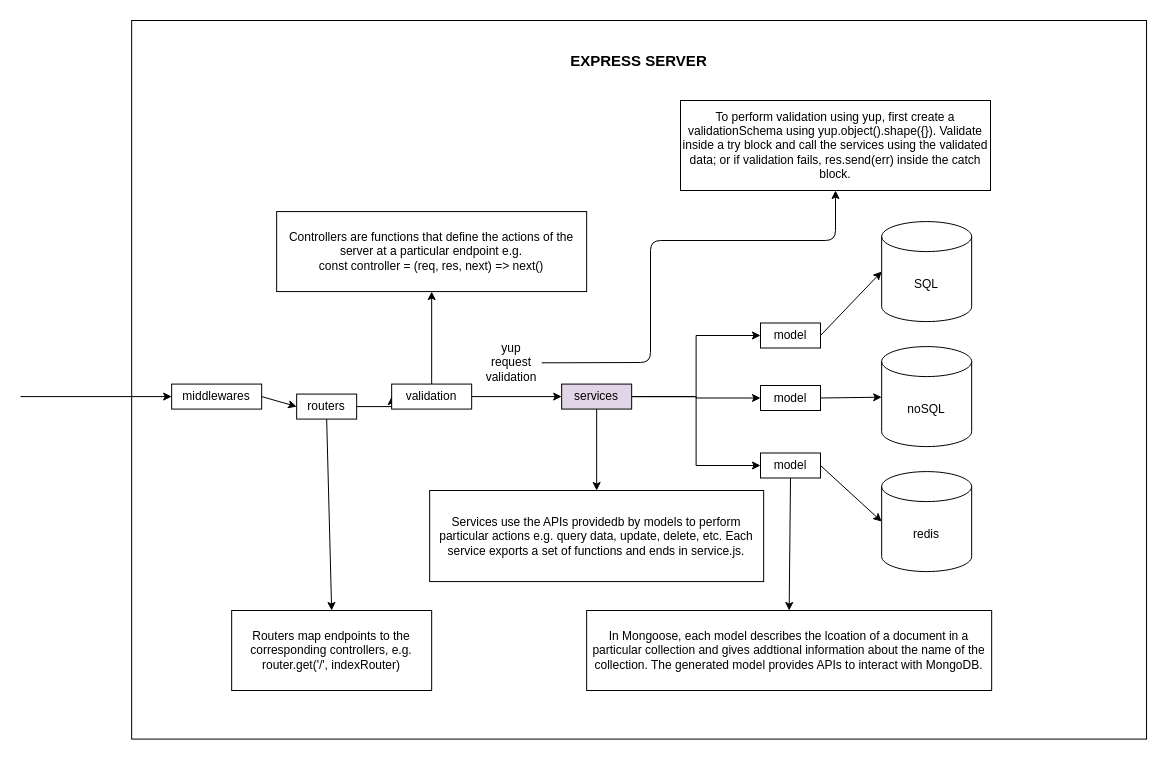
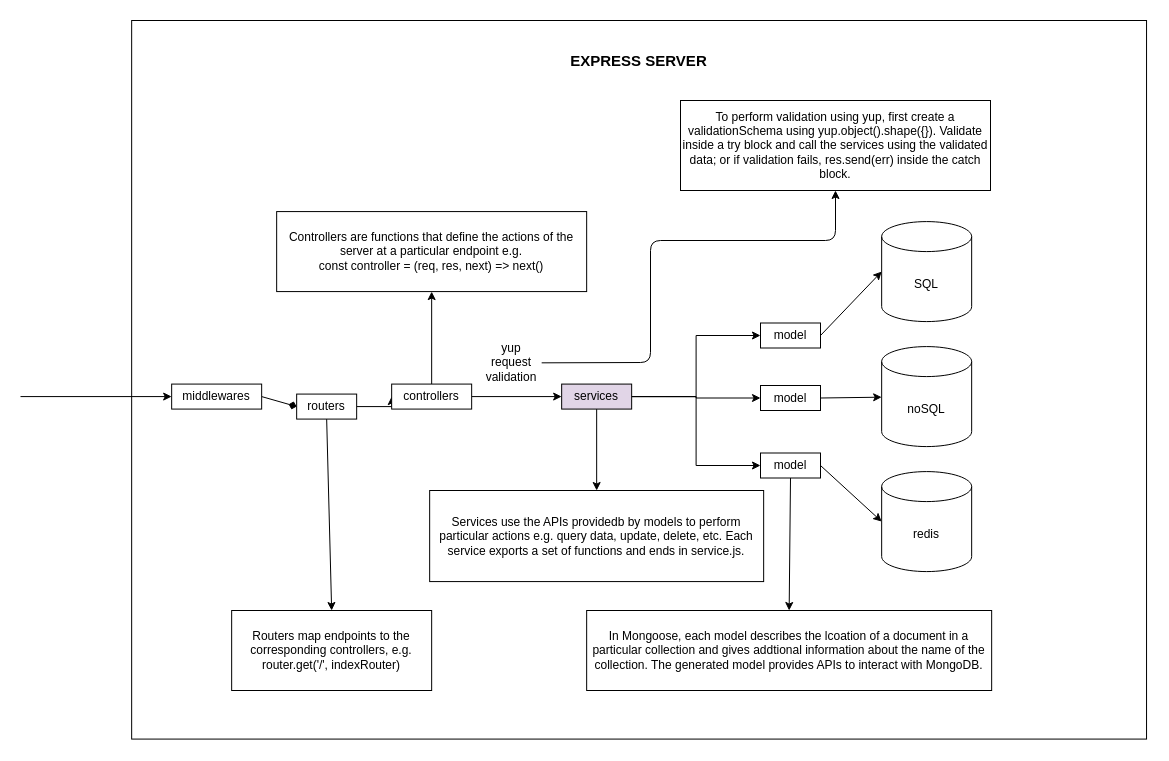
(432, 397) -> (432, 397)
(289, 404) -> (287, 404)
